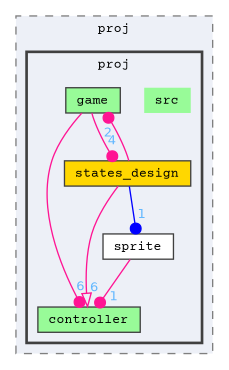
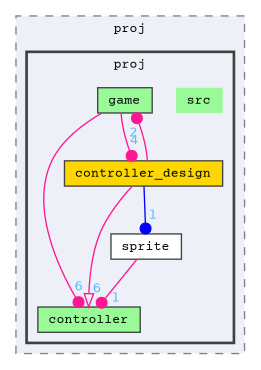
(128, 173) -> (144, 173)
